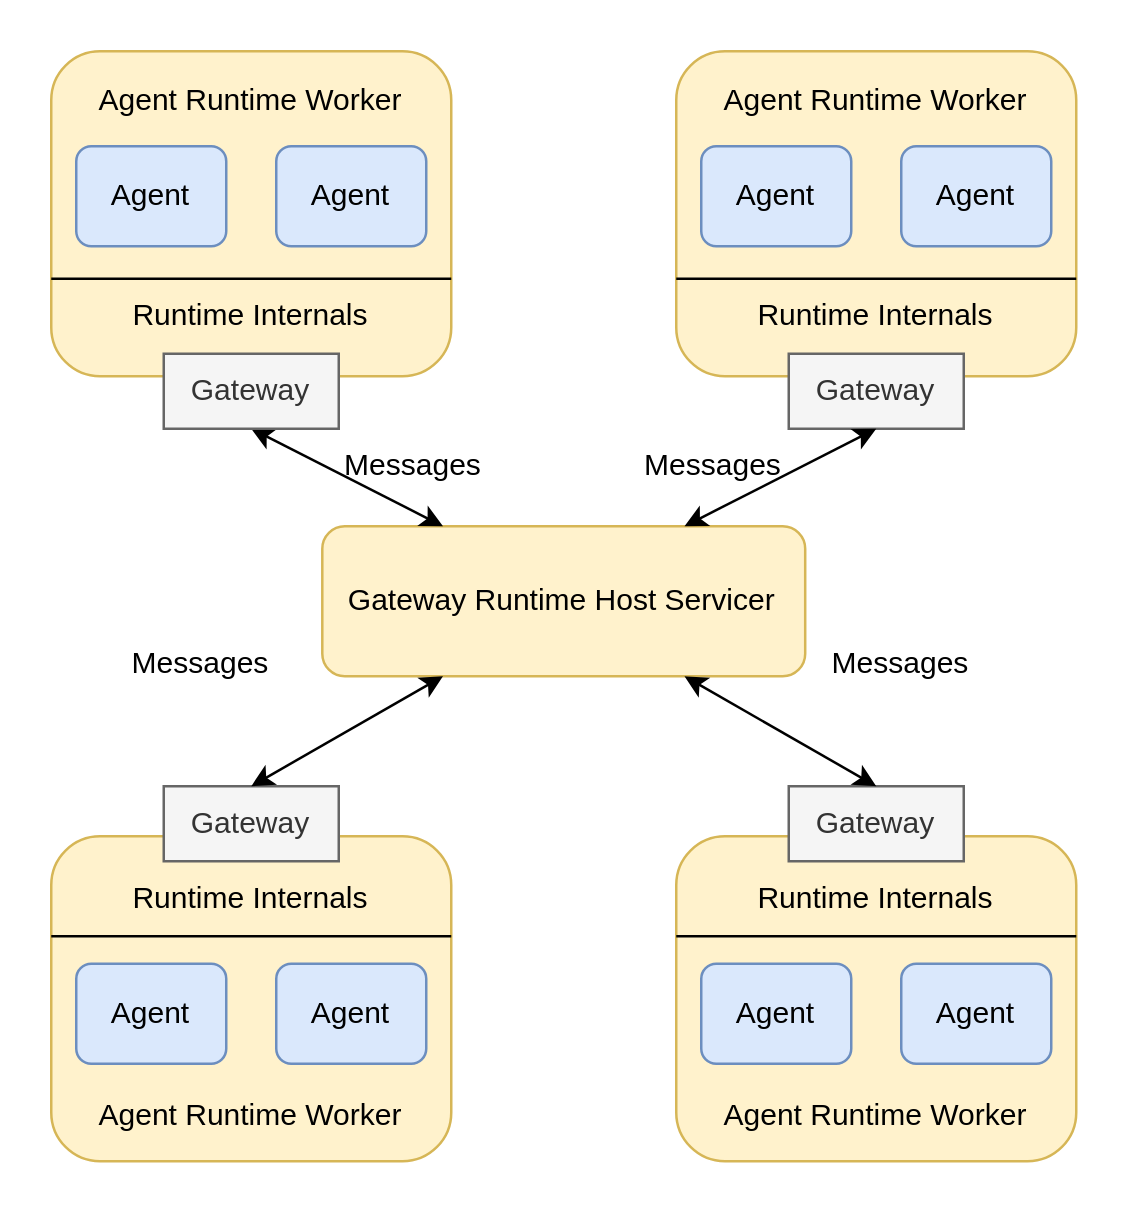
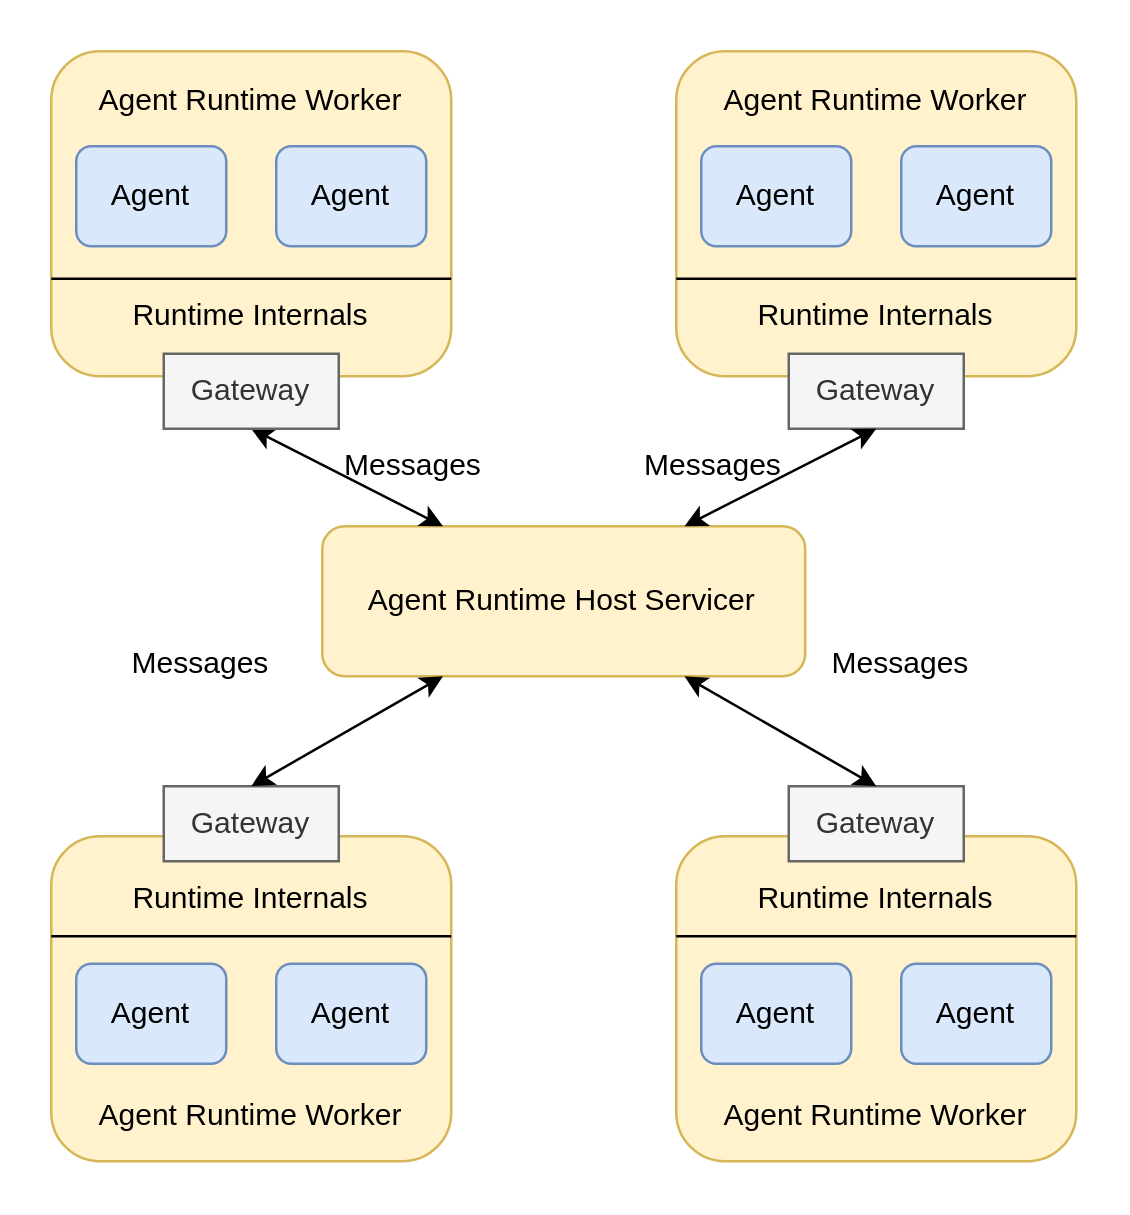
(563, 601) -> (563, 601)
